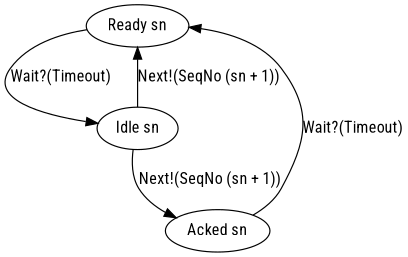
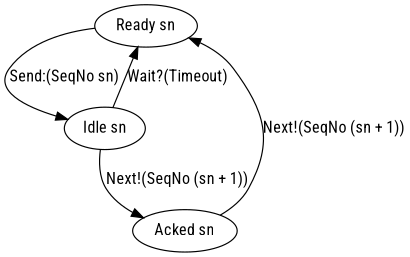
(61, 77) -> (65, 77)
(209, 77) -> (178, 77)
(353, 128) -> (334, 128)
